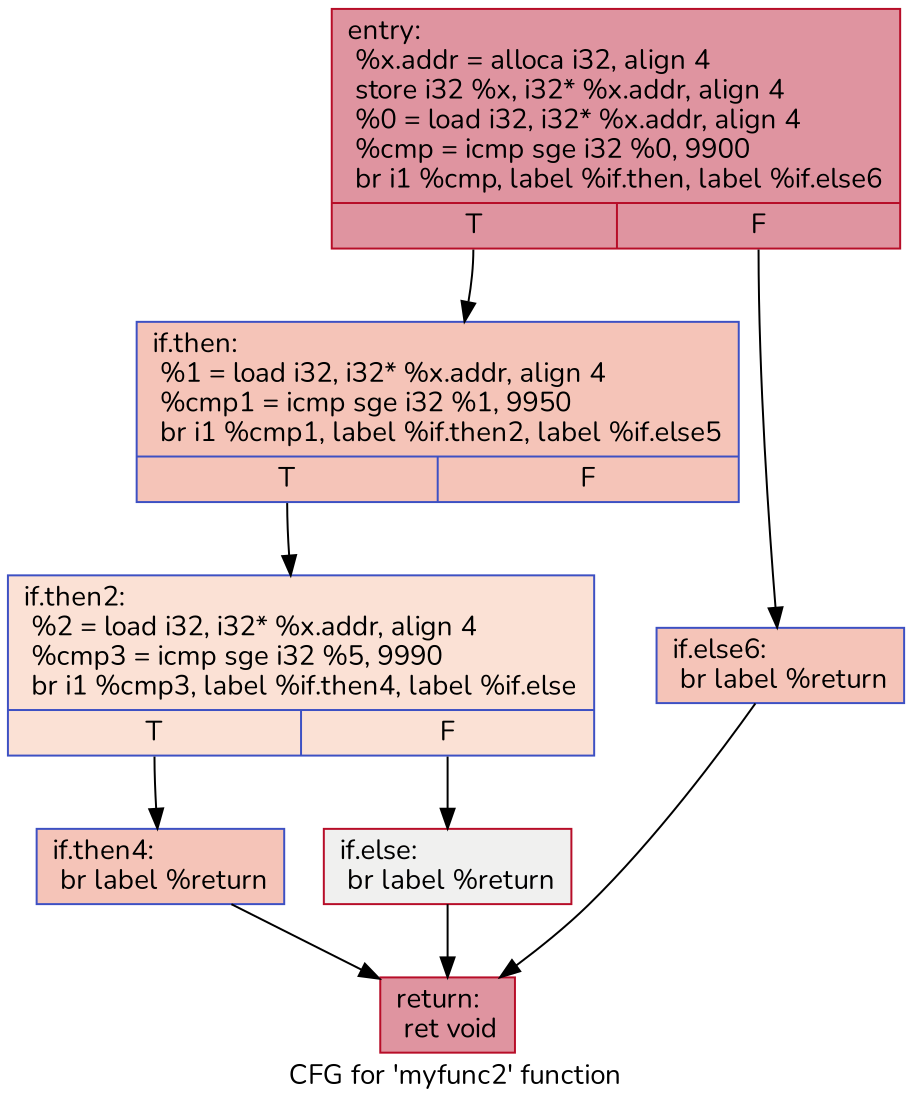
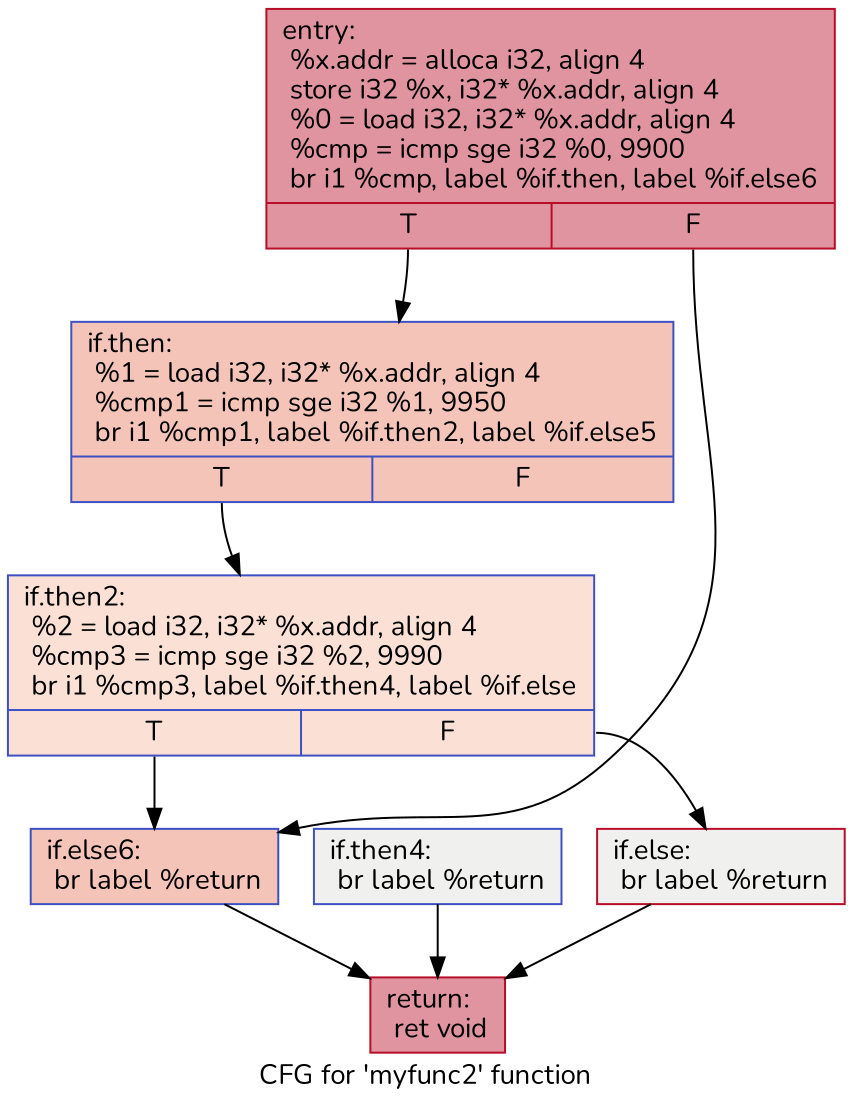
(234, 657) -> (234, 657)
(155, 783) -> (154, 783)
(160, 866) -> (438, 866)
